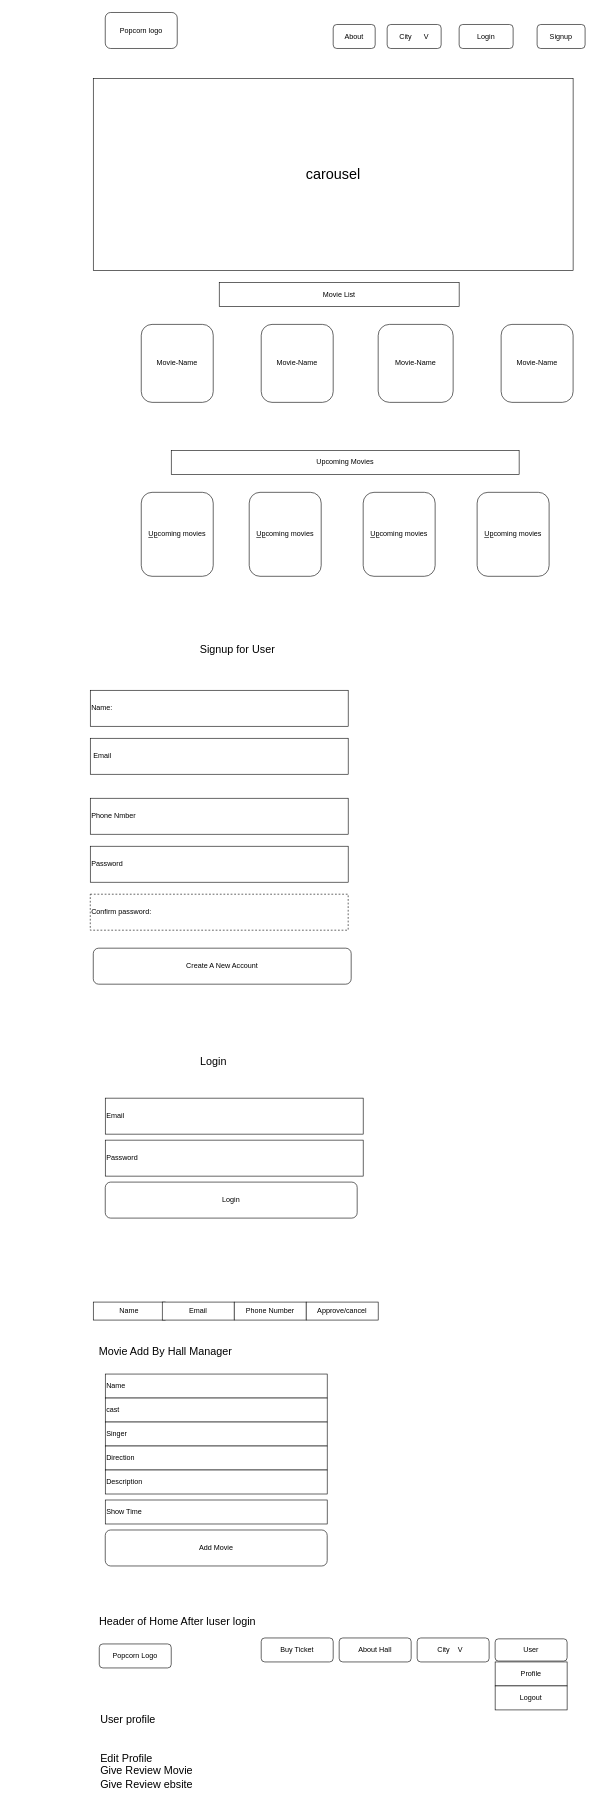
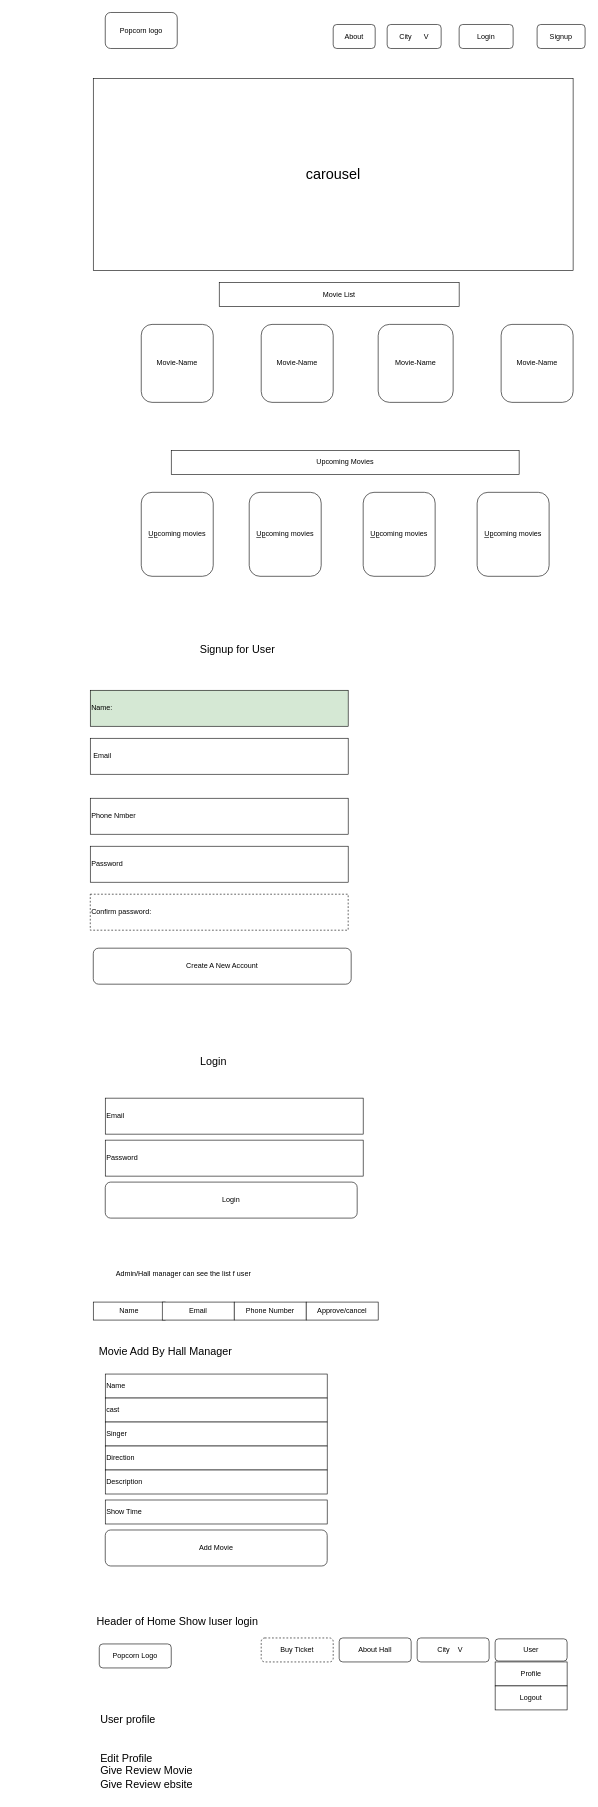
(219, 708) -> (219, 708)
none -> (183, 1274)
(139, 1622) -> (139, 1622)
(297, 1650) -> (297, 1650)
